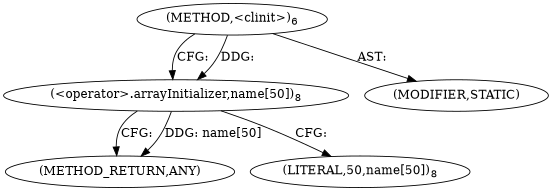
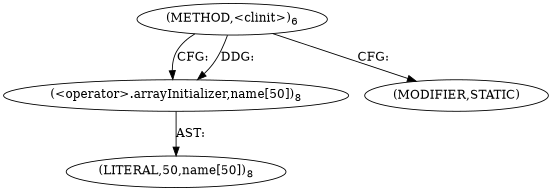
(374, 57) -> (375, 57)
(313, 134) -> (193, 134)
(120, 172) -> none
